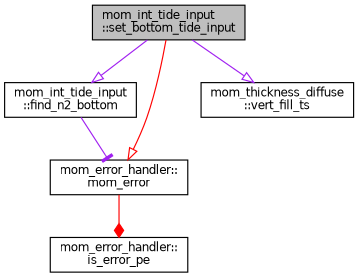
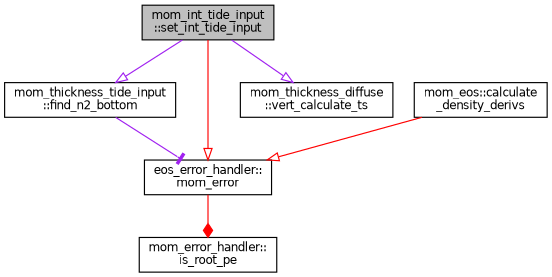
(169, 23) -> (208, 23)
(70, 100) -> (90, 100)
(277, 100) -> (317, 100)
none -> (481, 100)
(119, 177) -> (208, 177)
(119, 255) -> (208, 255)
